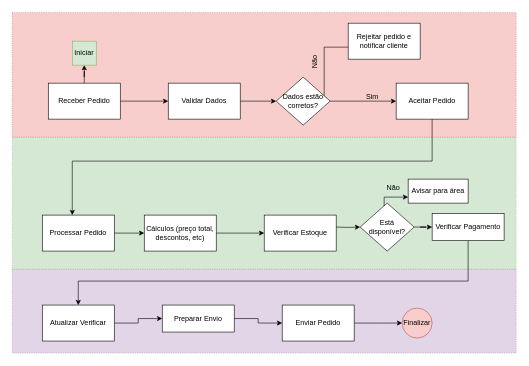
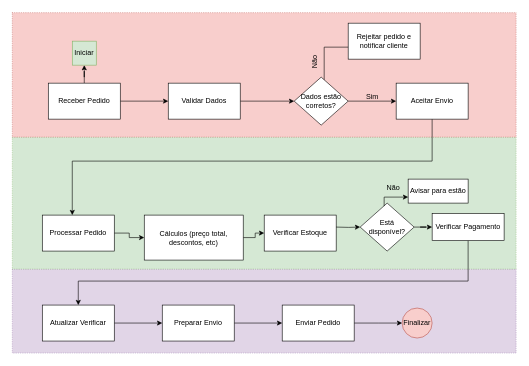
(303, 101) -> (321, 101)
(432, 101) -> (432, 101)
(438, 191) -> (438, 191)
(180, 233) -> (194, 238)
(198, 319) -> (198, 323)
